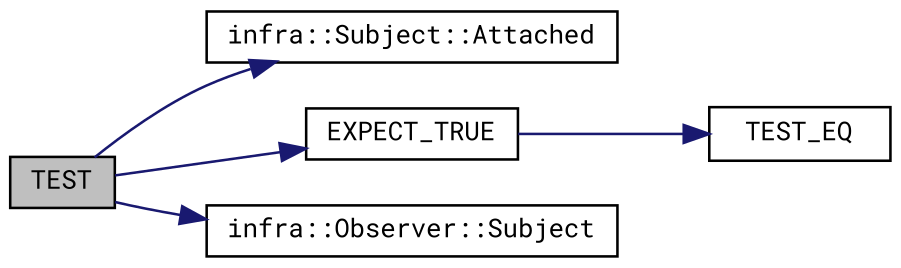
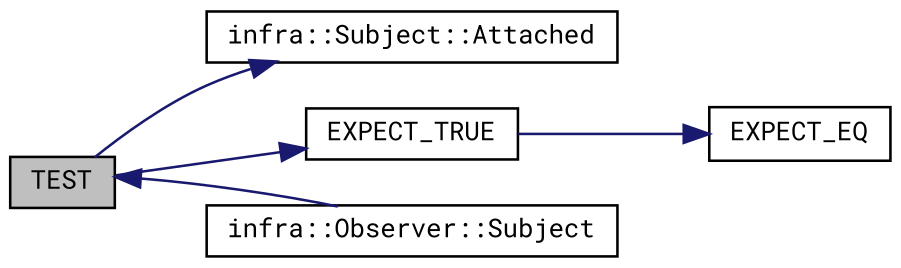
(800, 134) -> (800, 134)
(148, 209) -> (240, 190)
